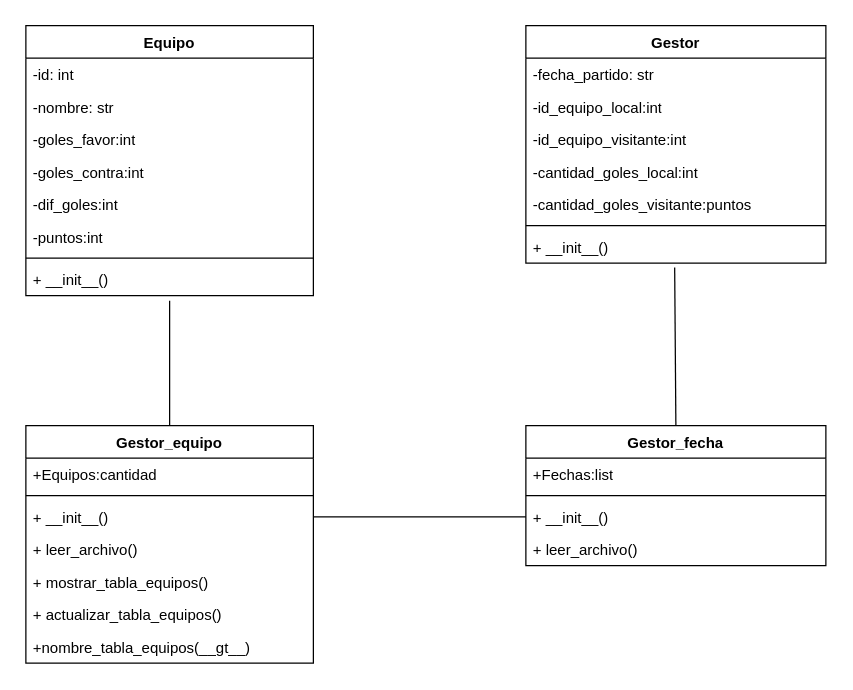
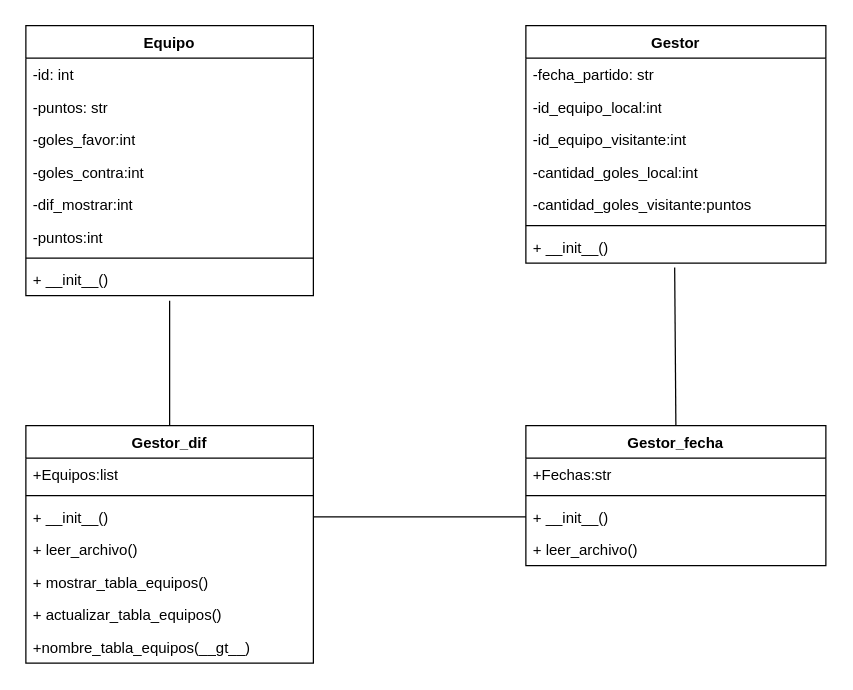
(80, 108) -> (80, 108)
(84, 206) -> (94, 206)
(169, 443) -> (169, 443)
(99, 476) -> (80, 476)
(578, 476) -> (577, 476)
